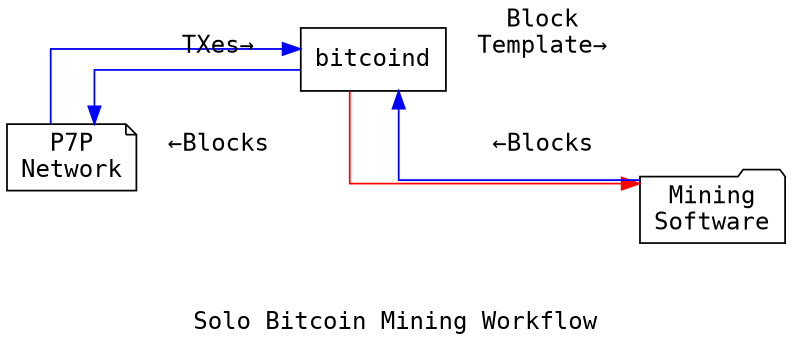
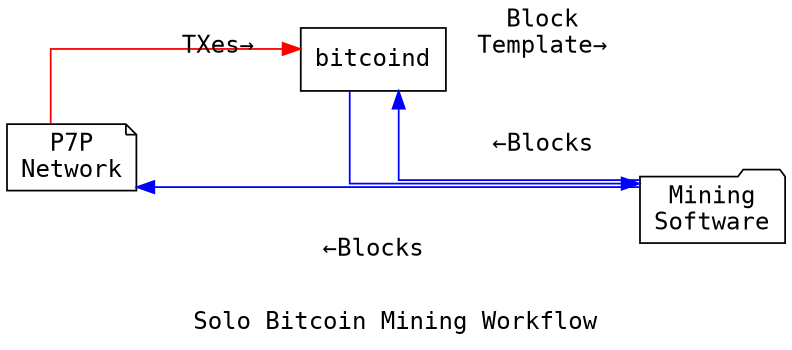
(129, 49) -> (129, 49)
(179, 70) -> (336, 187)
(385, 184) -> (440, 184)
